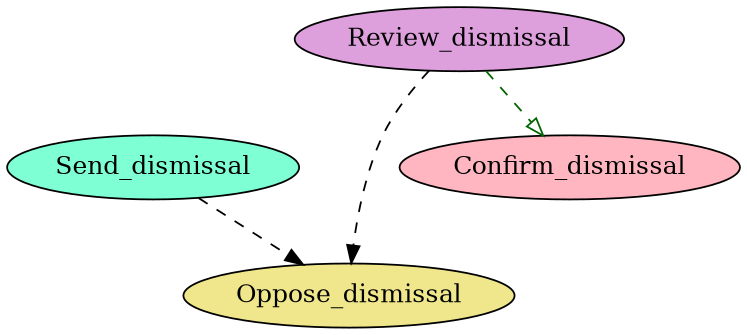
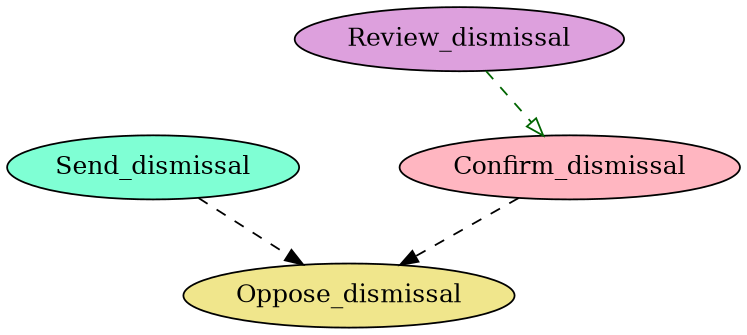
(376, 151) -> (467, 227)
